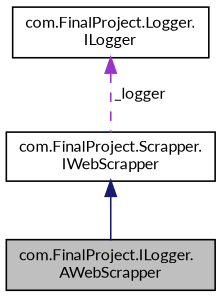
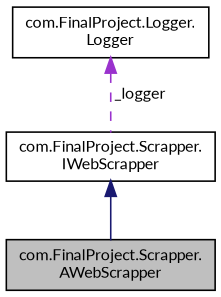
(111, 32) -> (111, 32)
(111, 265) -> (111, 265)
